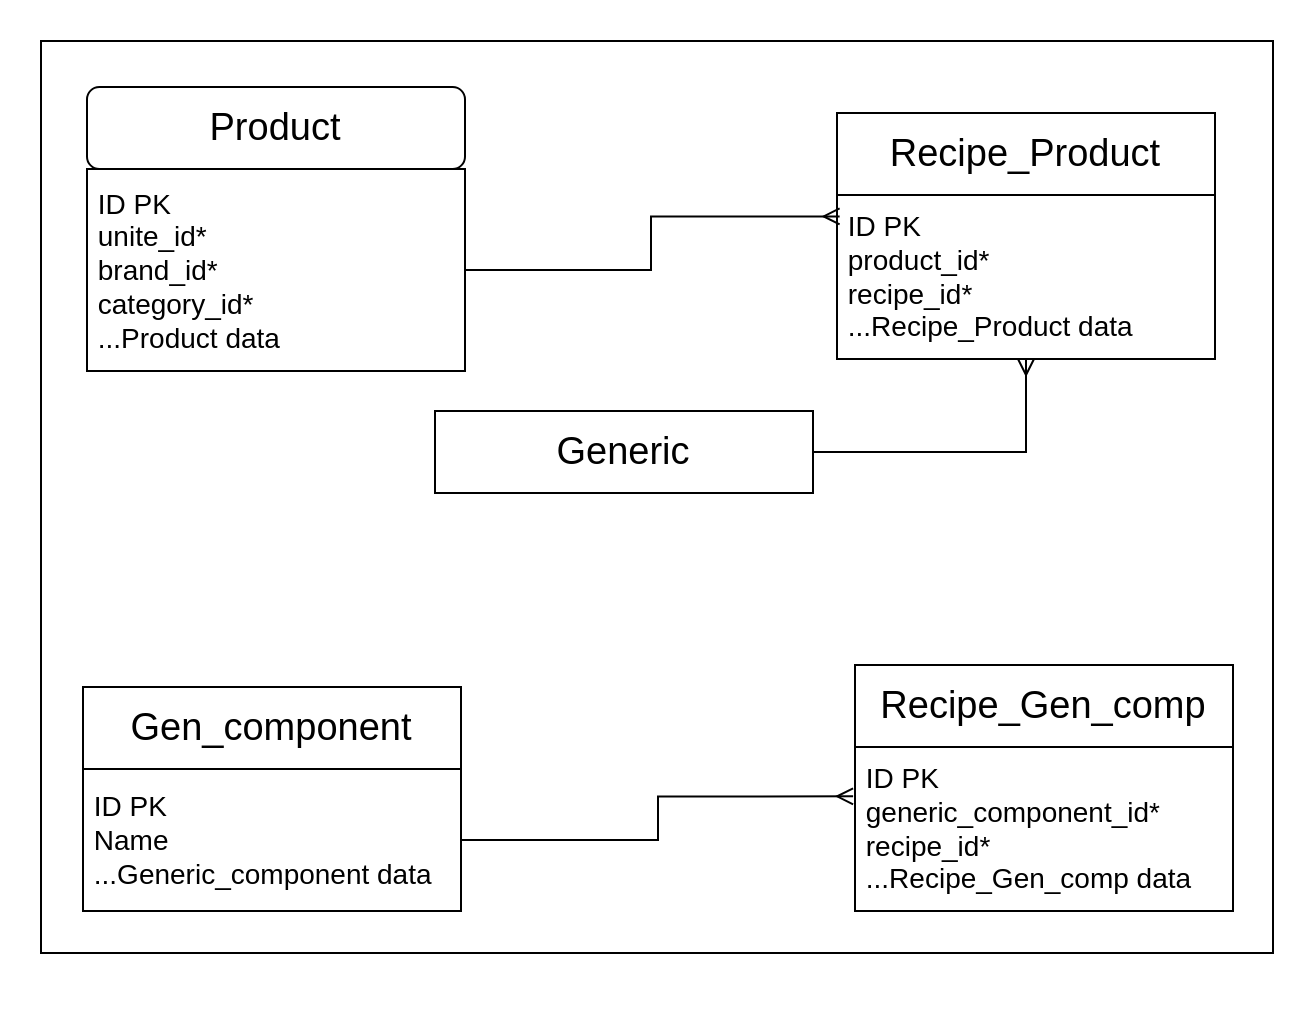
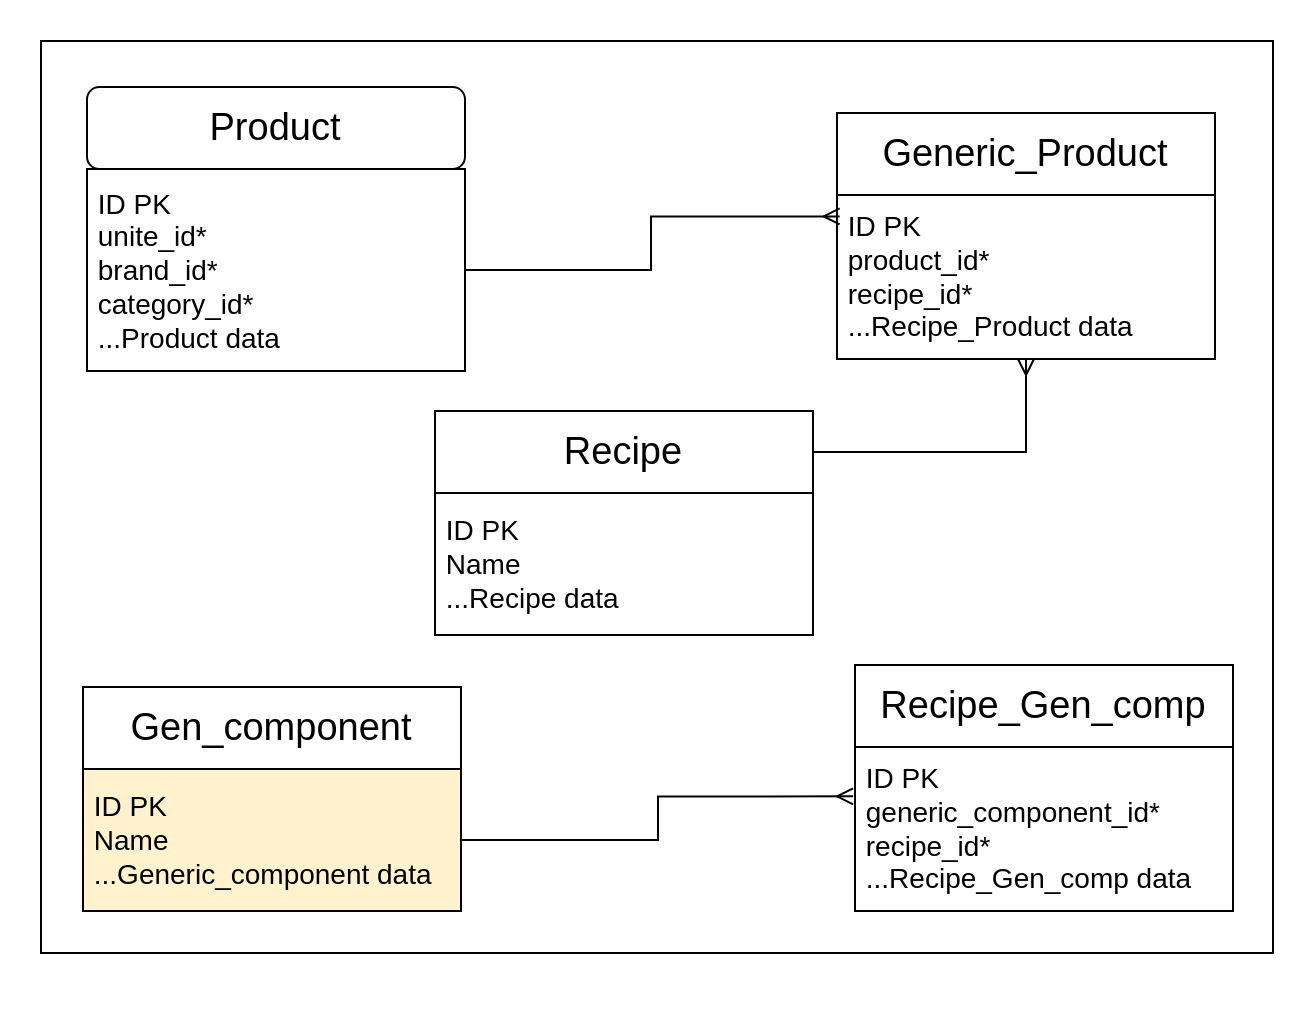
(1026, 155) -> (1026, 155)
(624, 453) -> (624, 453)
none -> (624, 564)
(272, 840) -> (272, 840)
